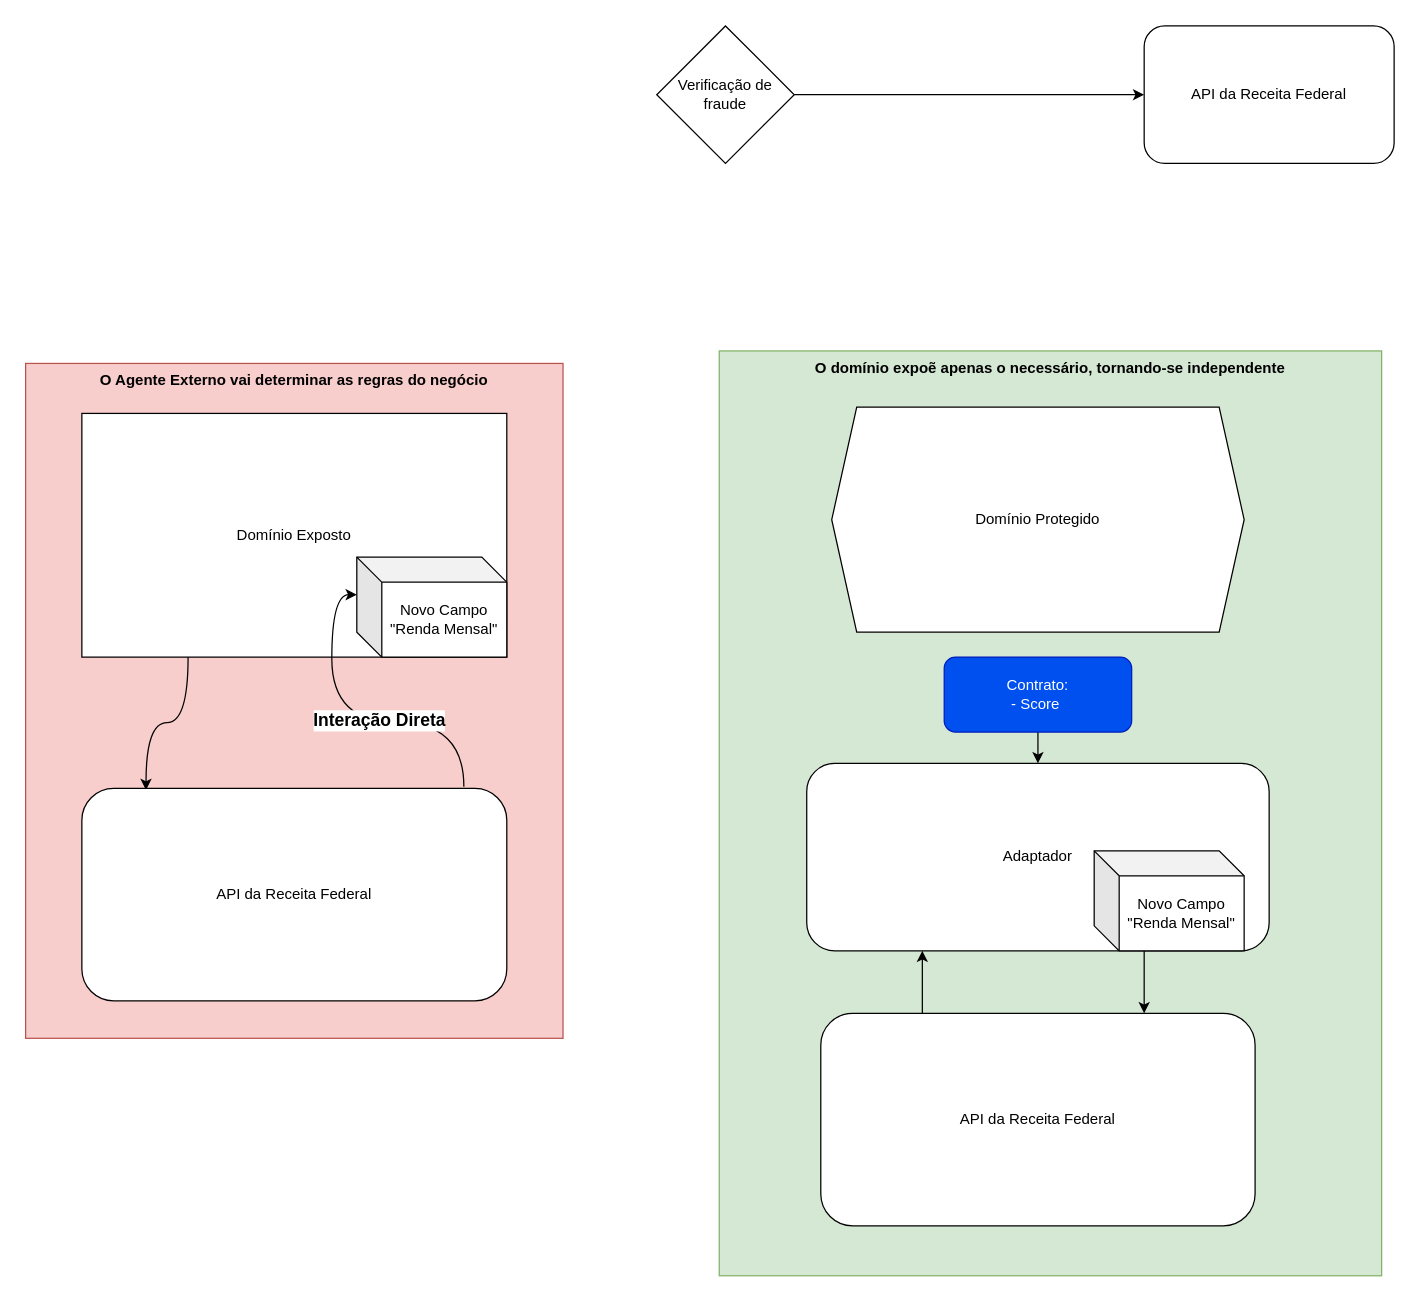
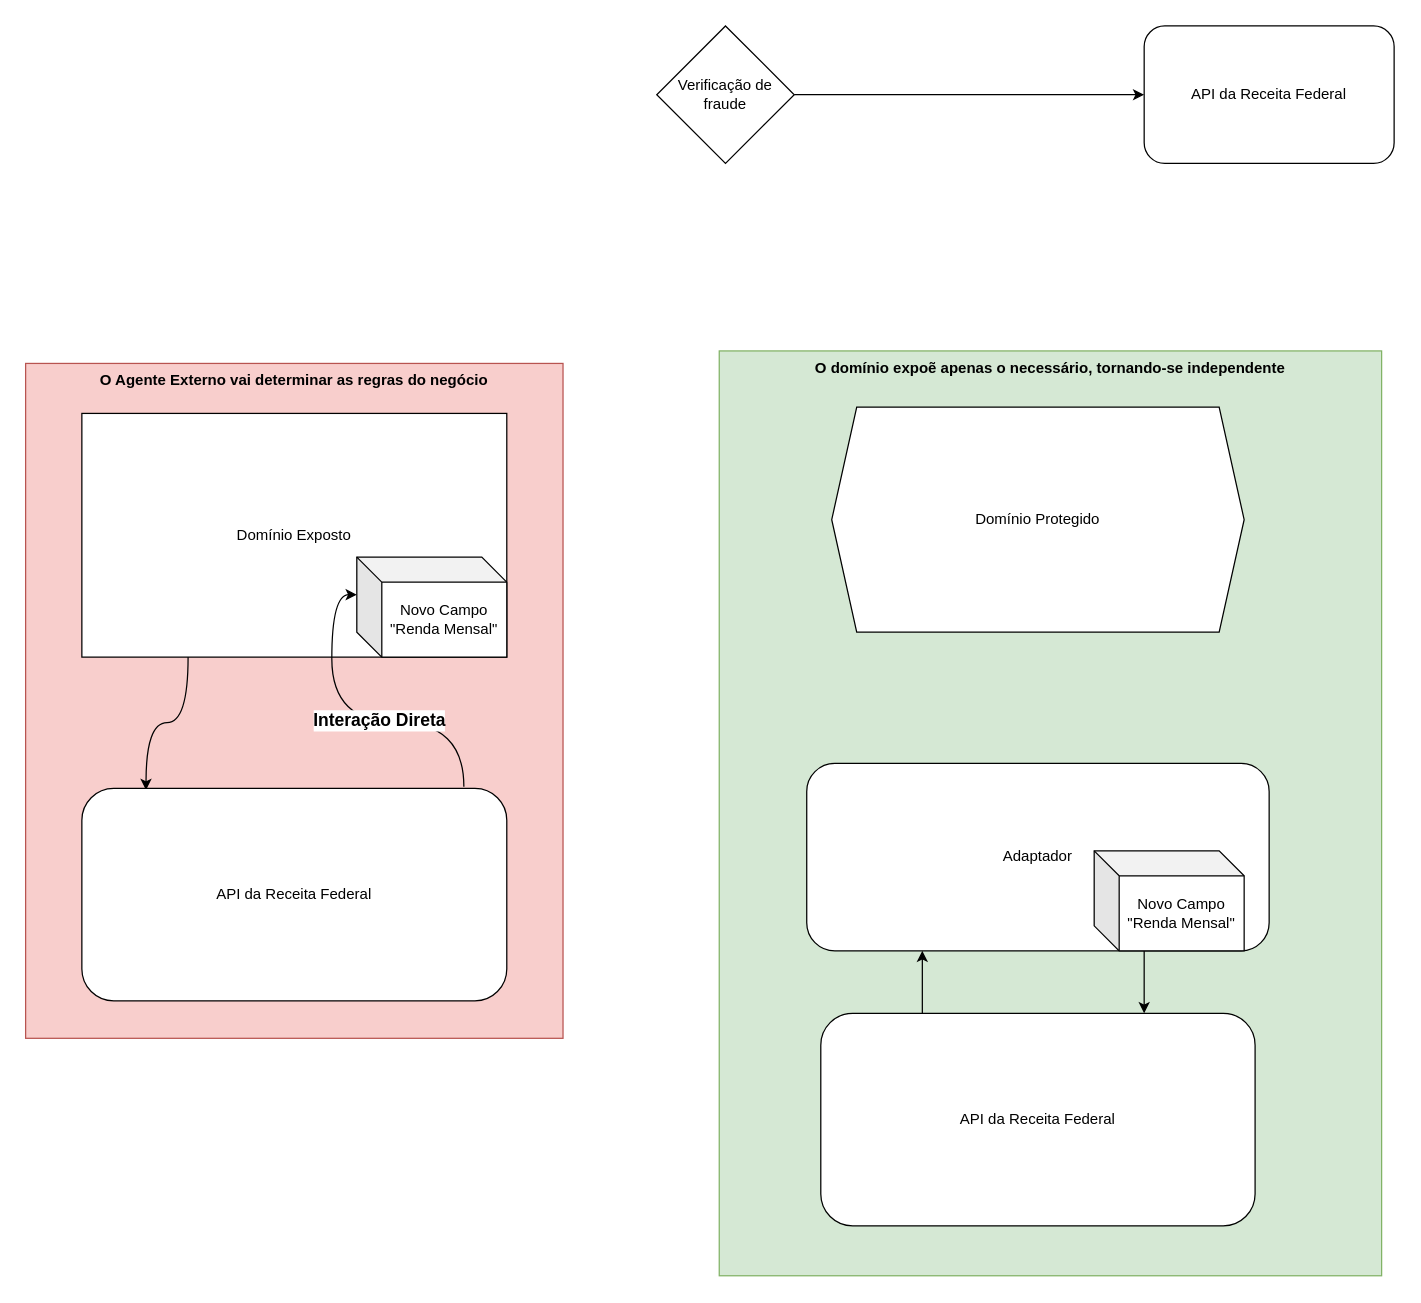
(1038, 694) -> none
(1038, 752) -> none
